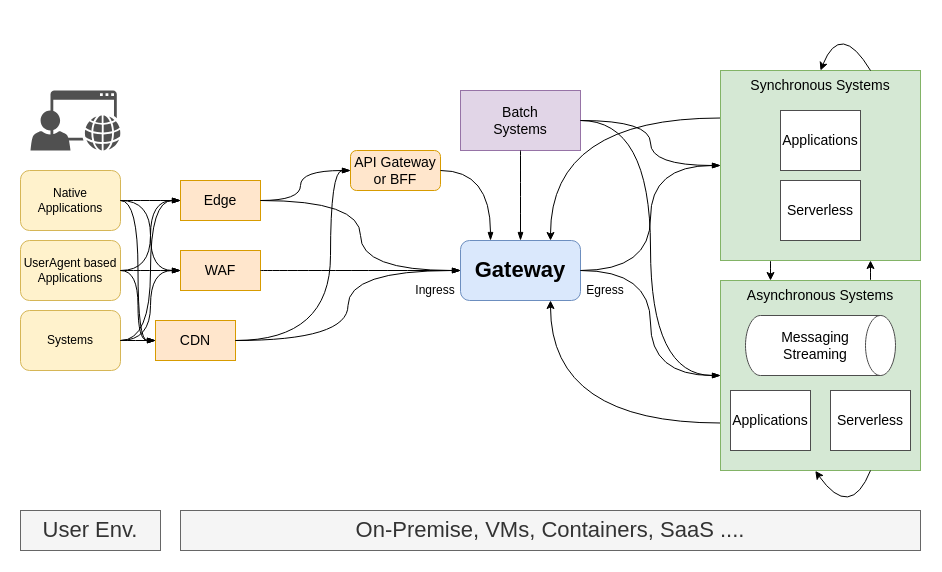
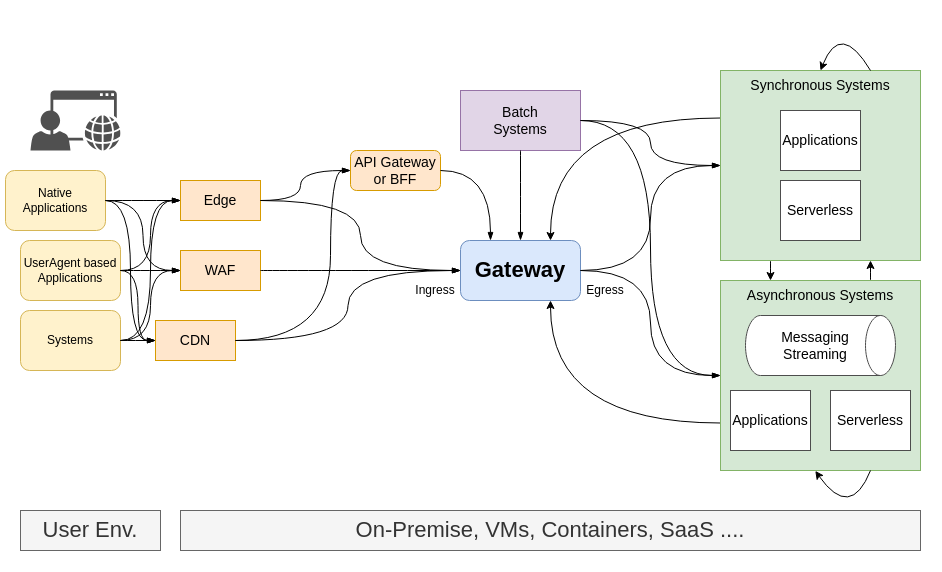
(71, 201) -> (56, 201)
